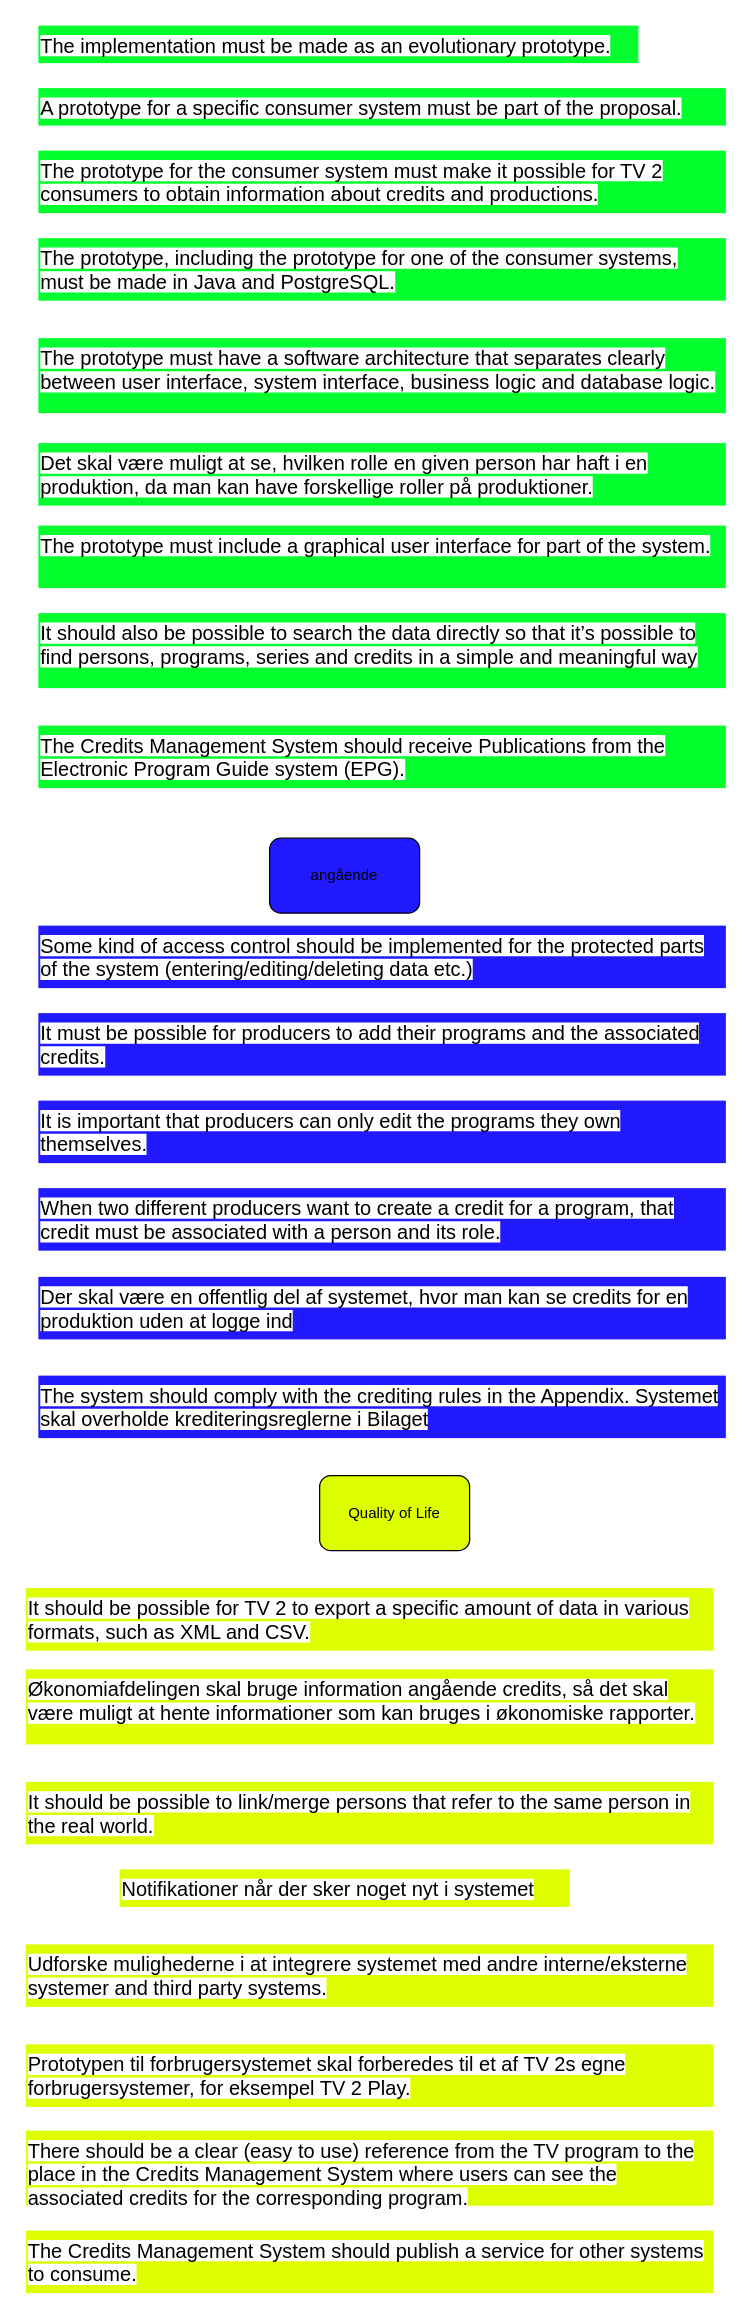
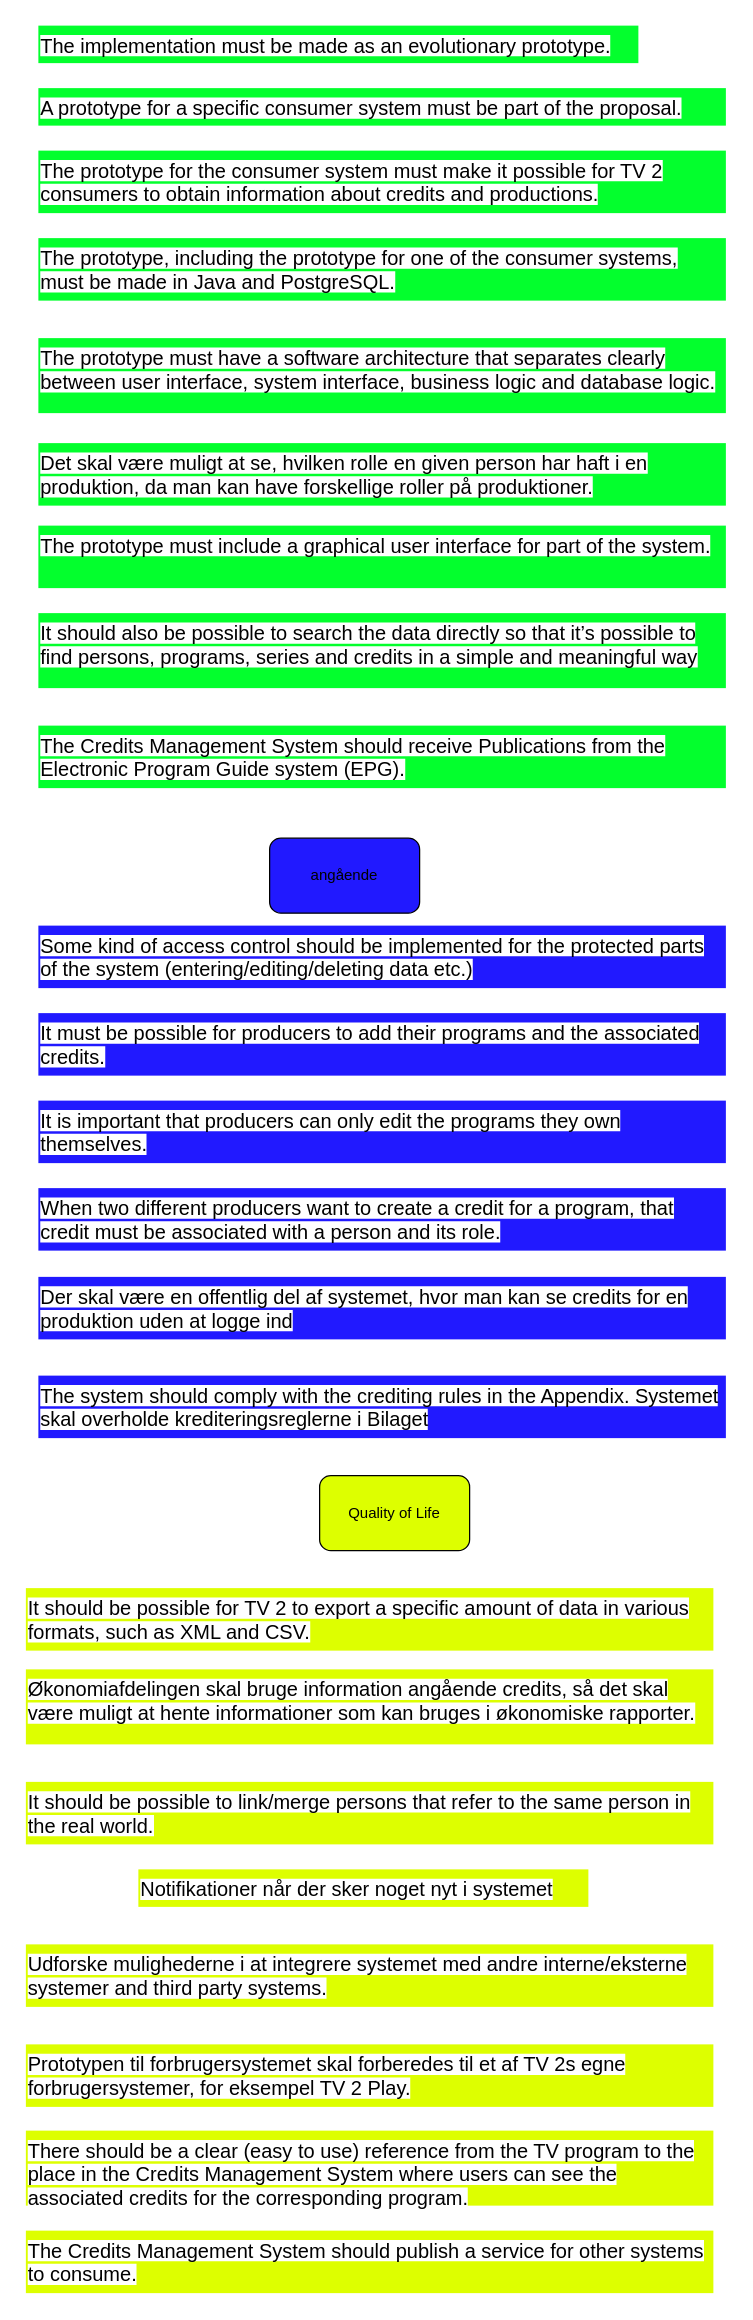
(344, 1888) -> (363, 1888)
